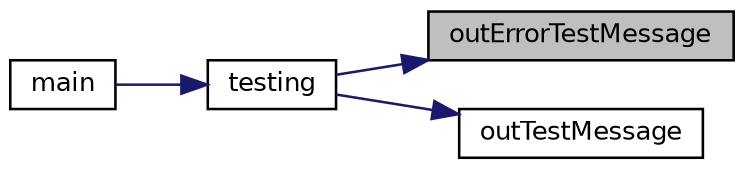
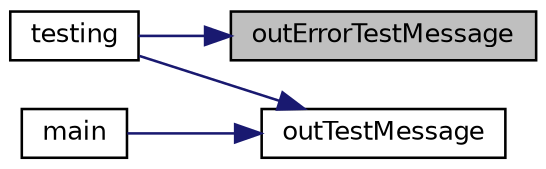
(149, 85) -> (181, 133)
